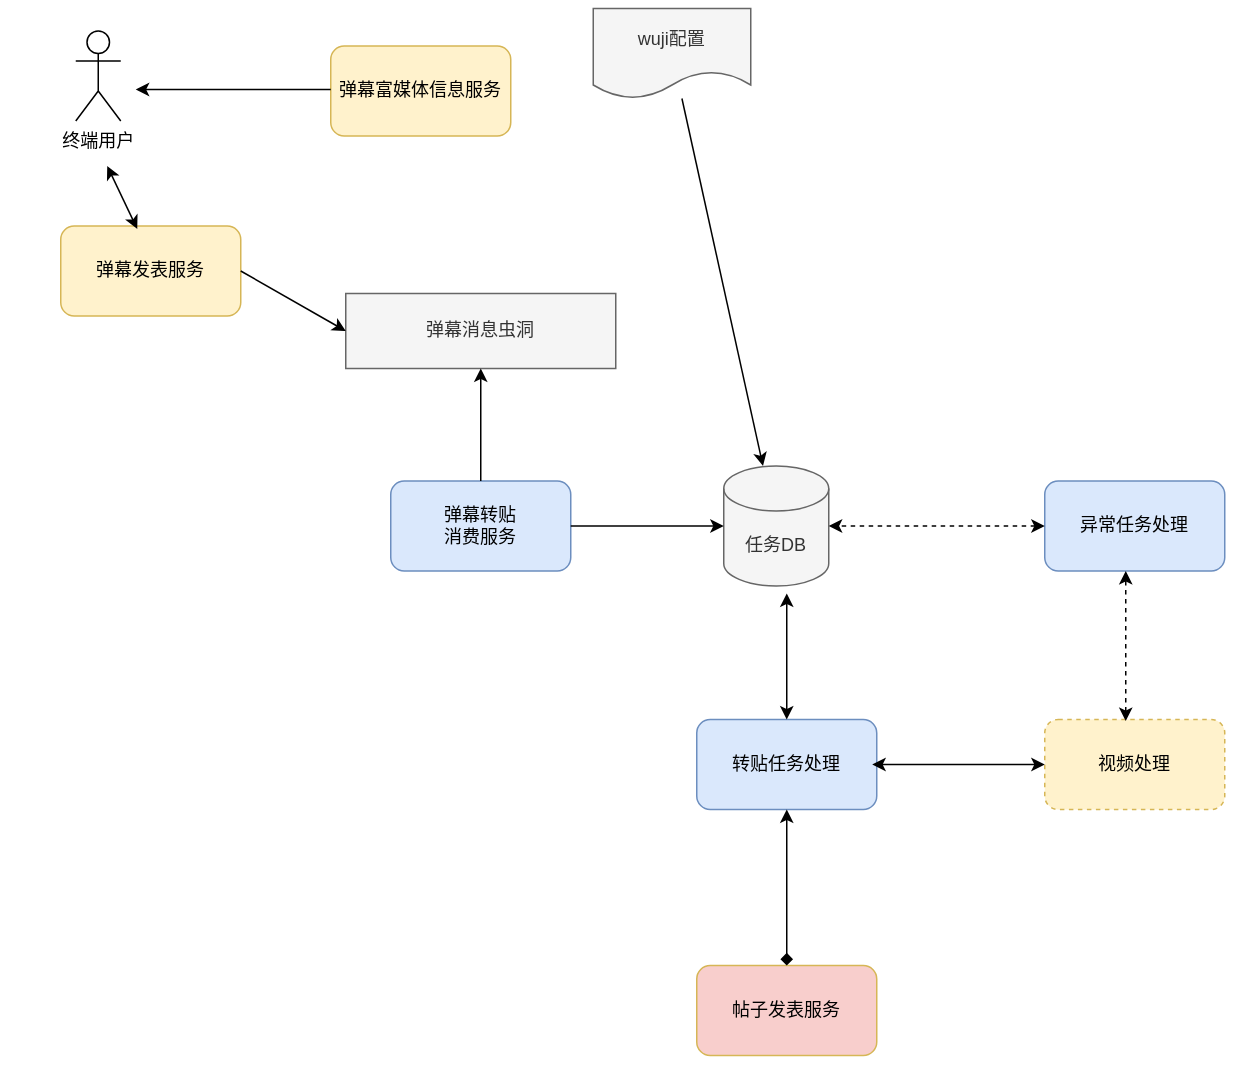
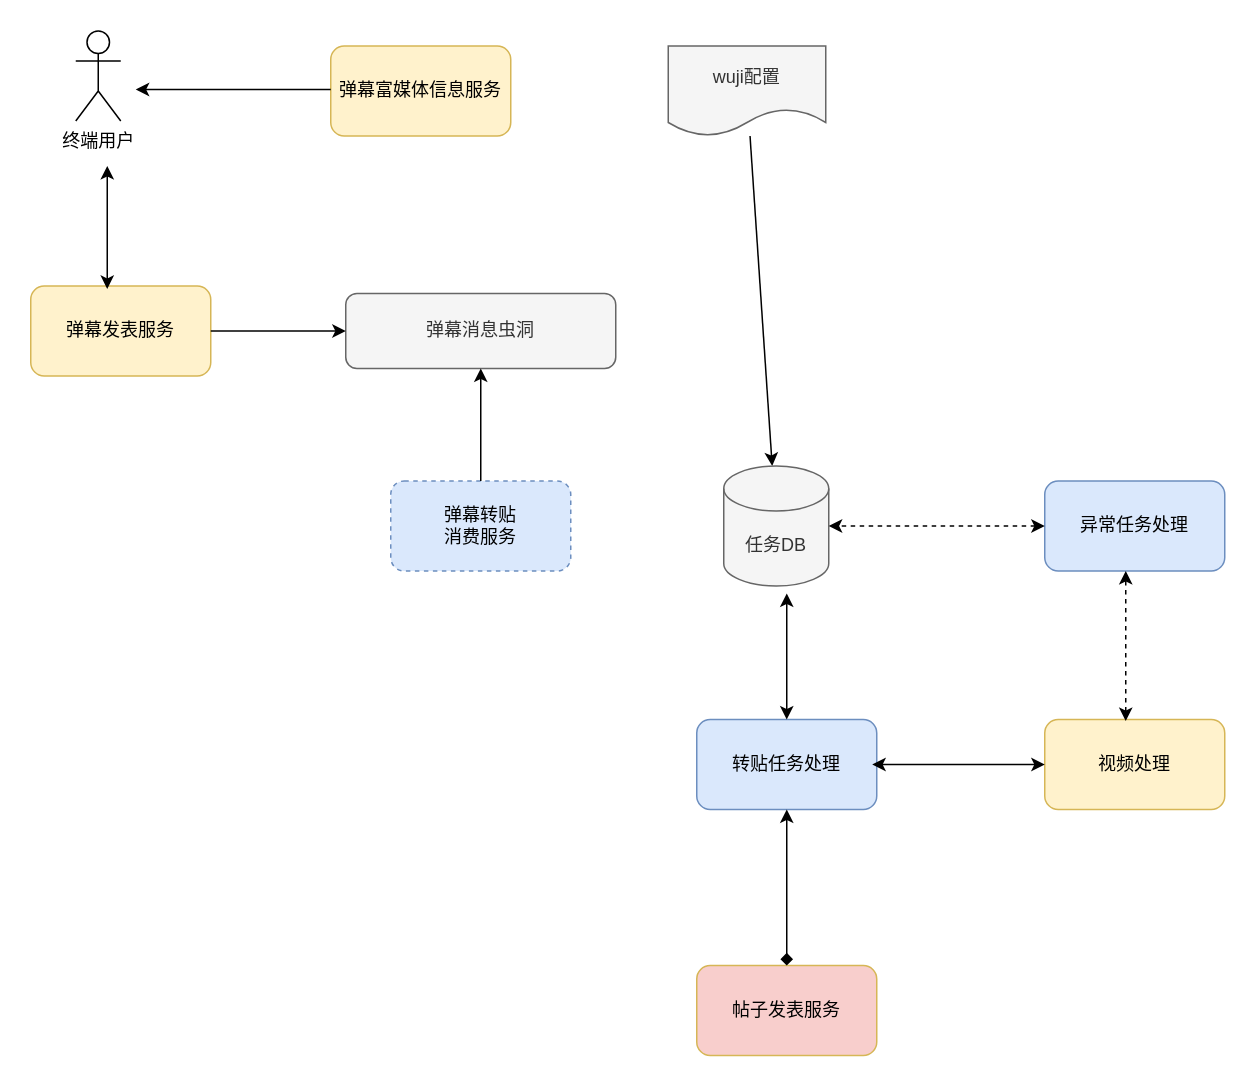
(672, 53) -> (747, 91)
(151, 271) -> (121, 331)
(481, 331) -> (481, 331)
(481, 526) -> (481, 526)
(642, 526) -> none
(1135, 764) -> (1135, 764)
